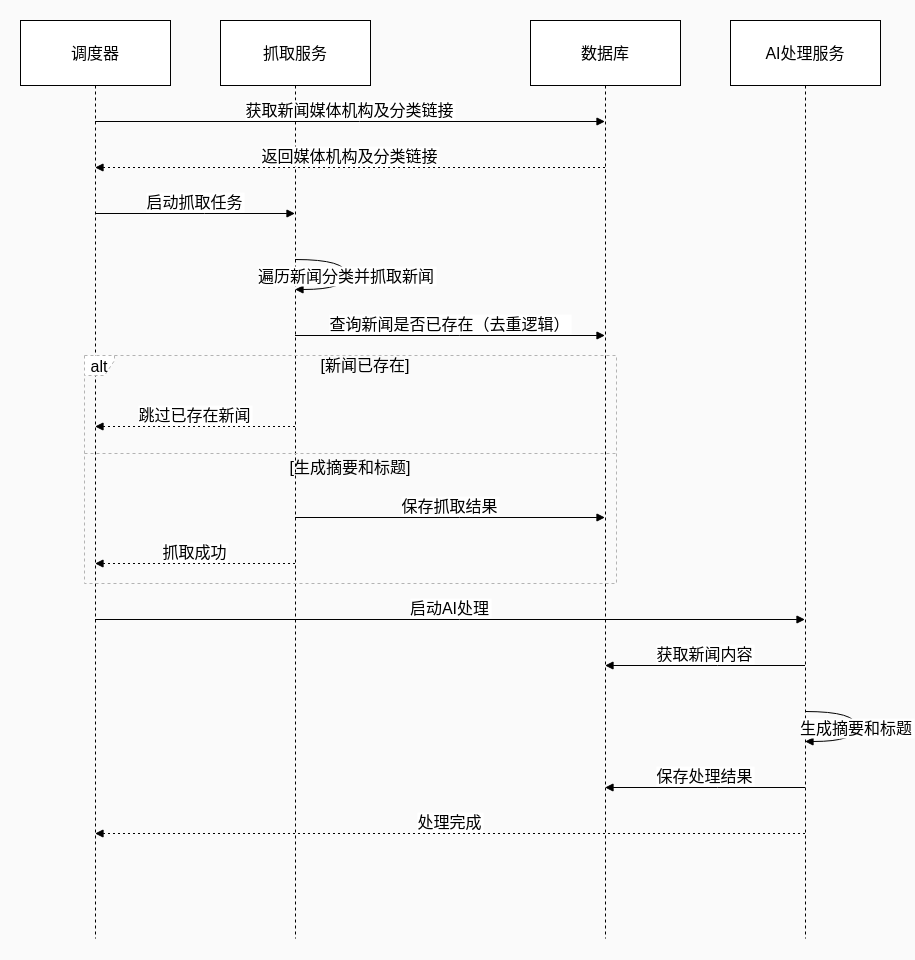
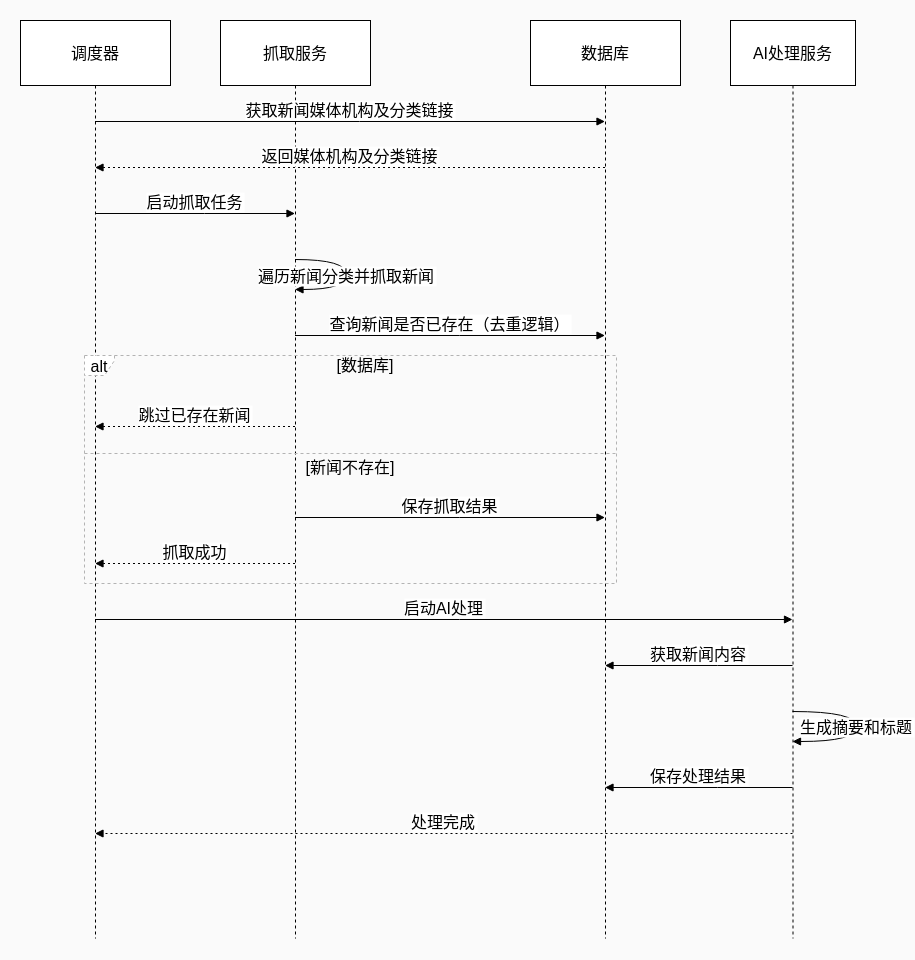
(366, 366) -> (366, 366)
(351, 468) -> (351, 468)
(806, 480) -> (793, 480)
